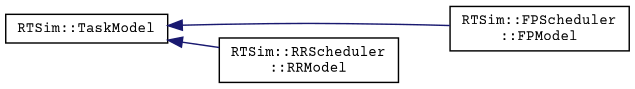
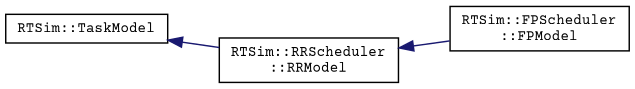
(316, 23) -> (432, 43)
